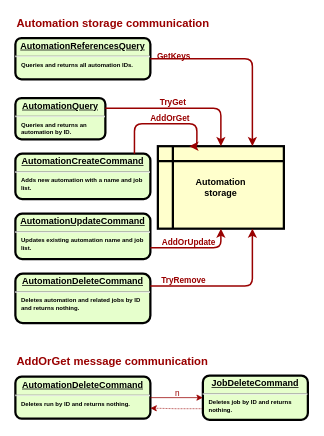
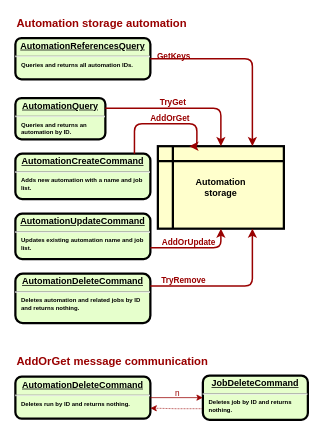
(110, 23) -> (102, 23)
